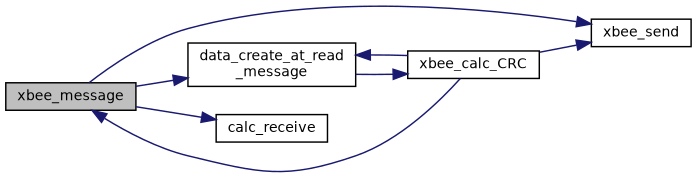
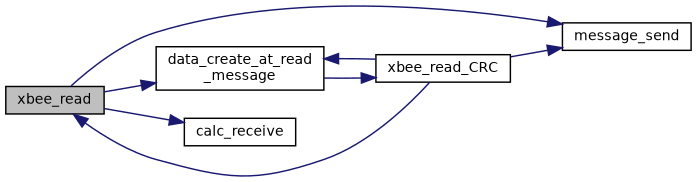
(641, 33) -> (627, 37)
(474, 65) -> (443, 68)
(71, 97) -> (55, 100)
